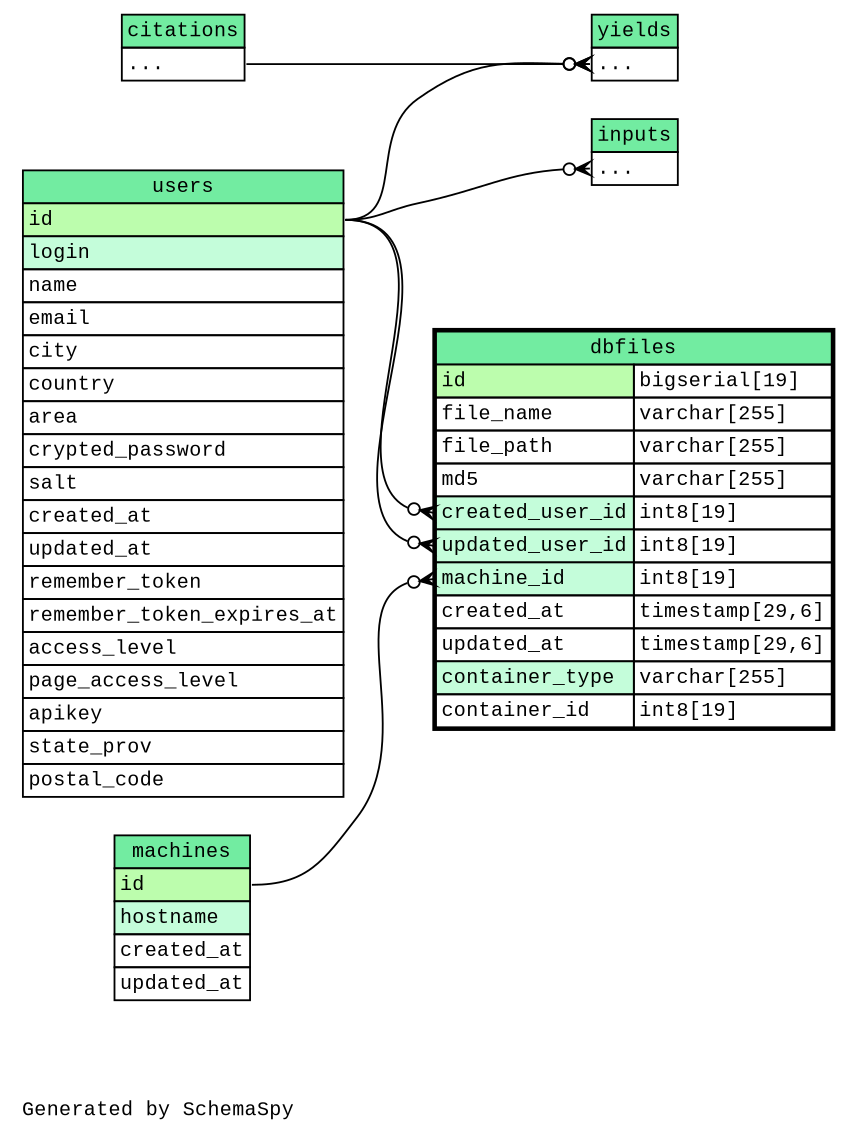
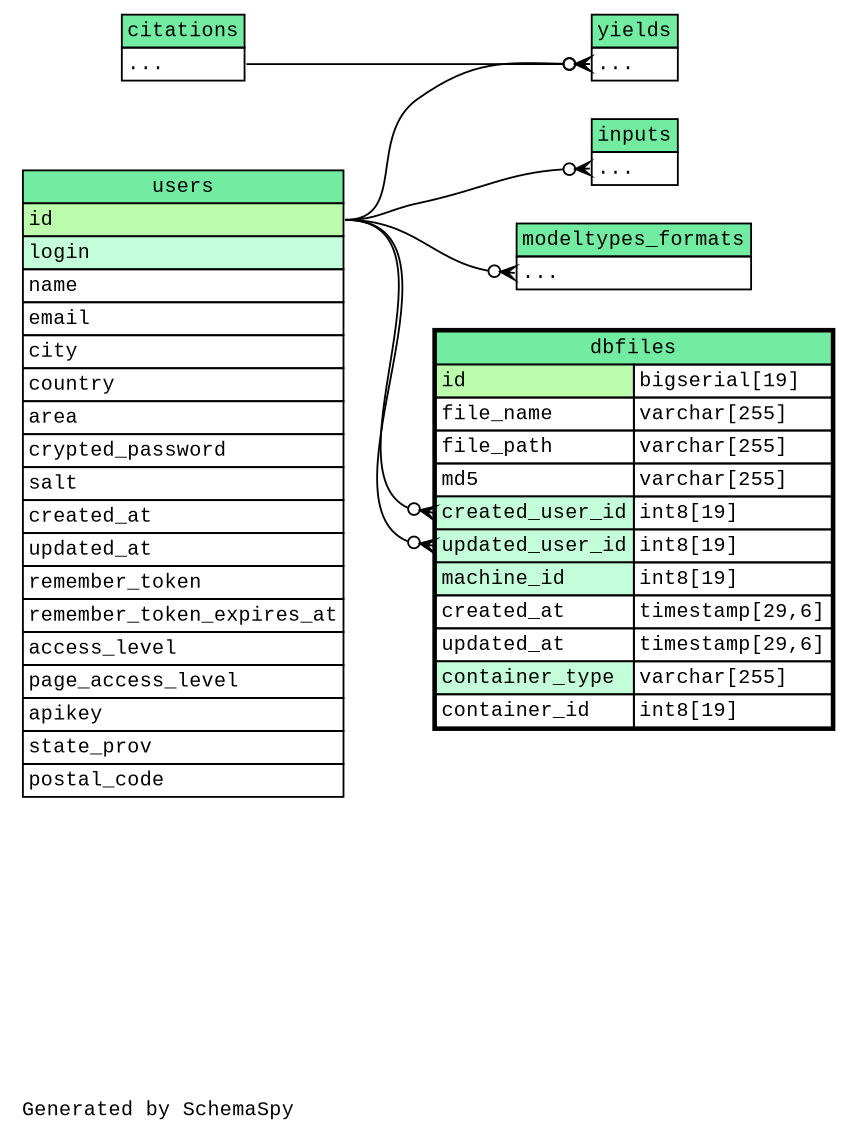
none -> (634, 256)
(182, 918) -> none
